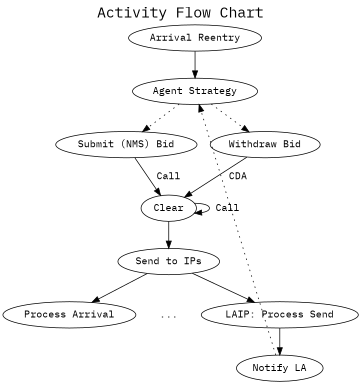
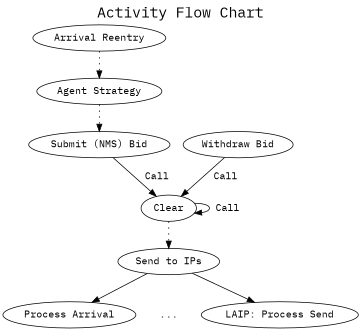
(195, 61) -> (99, 61)
(227, 116) -> none
(235, 176) -> (223, 176)
(169, 231) -> (169, 231)
(280, 368) -> none
